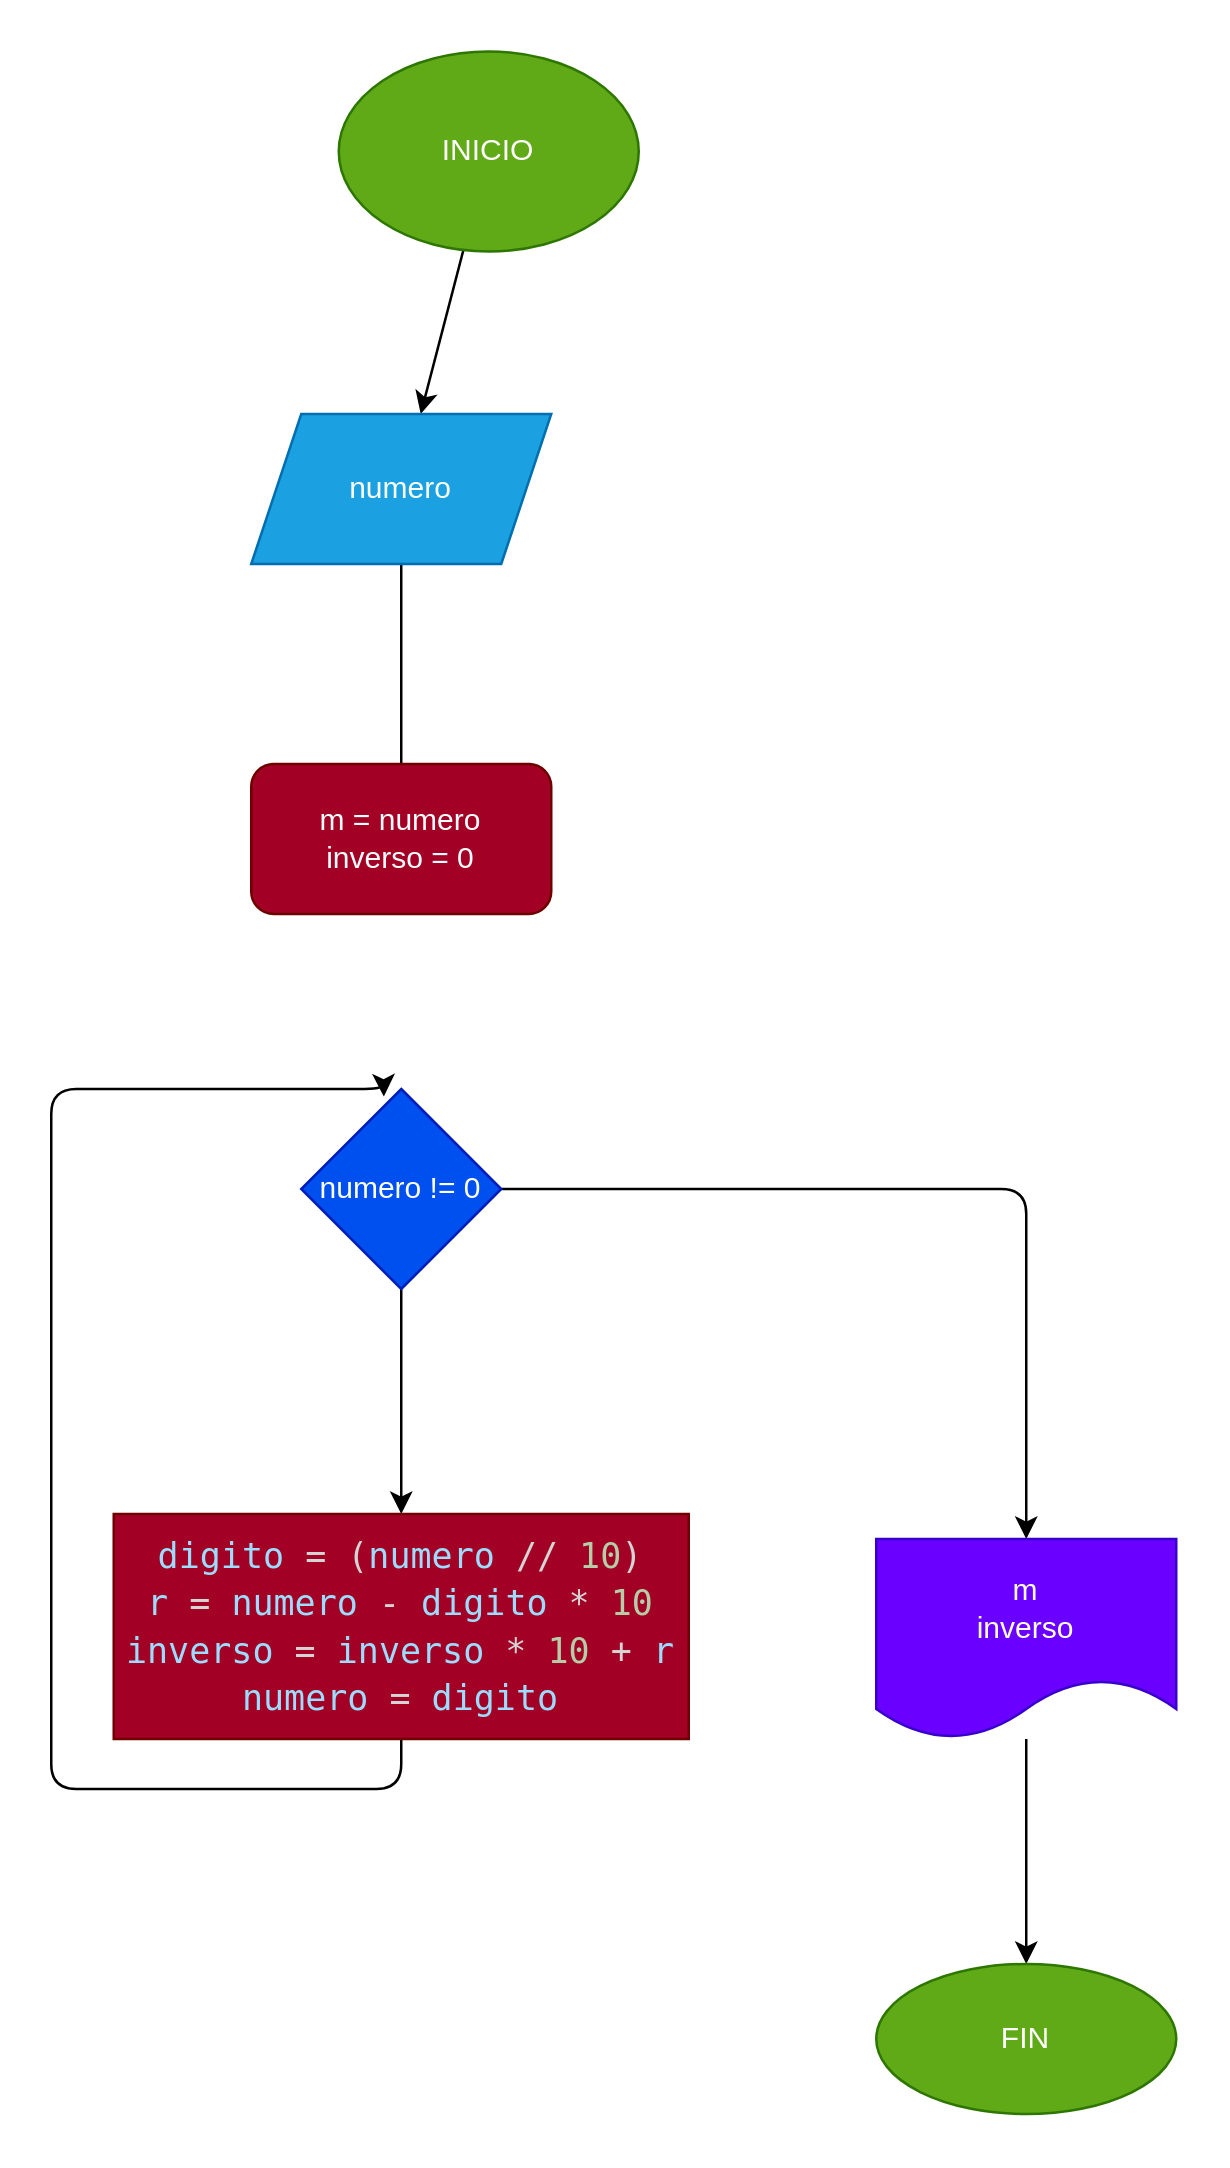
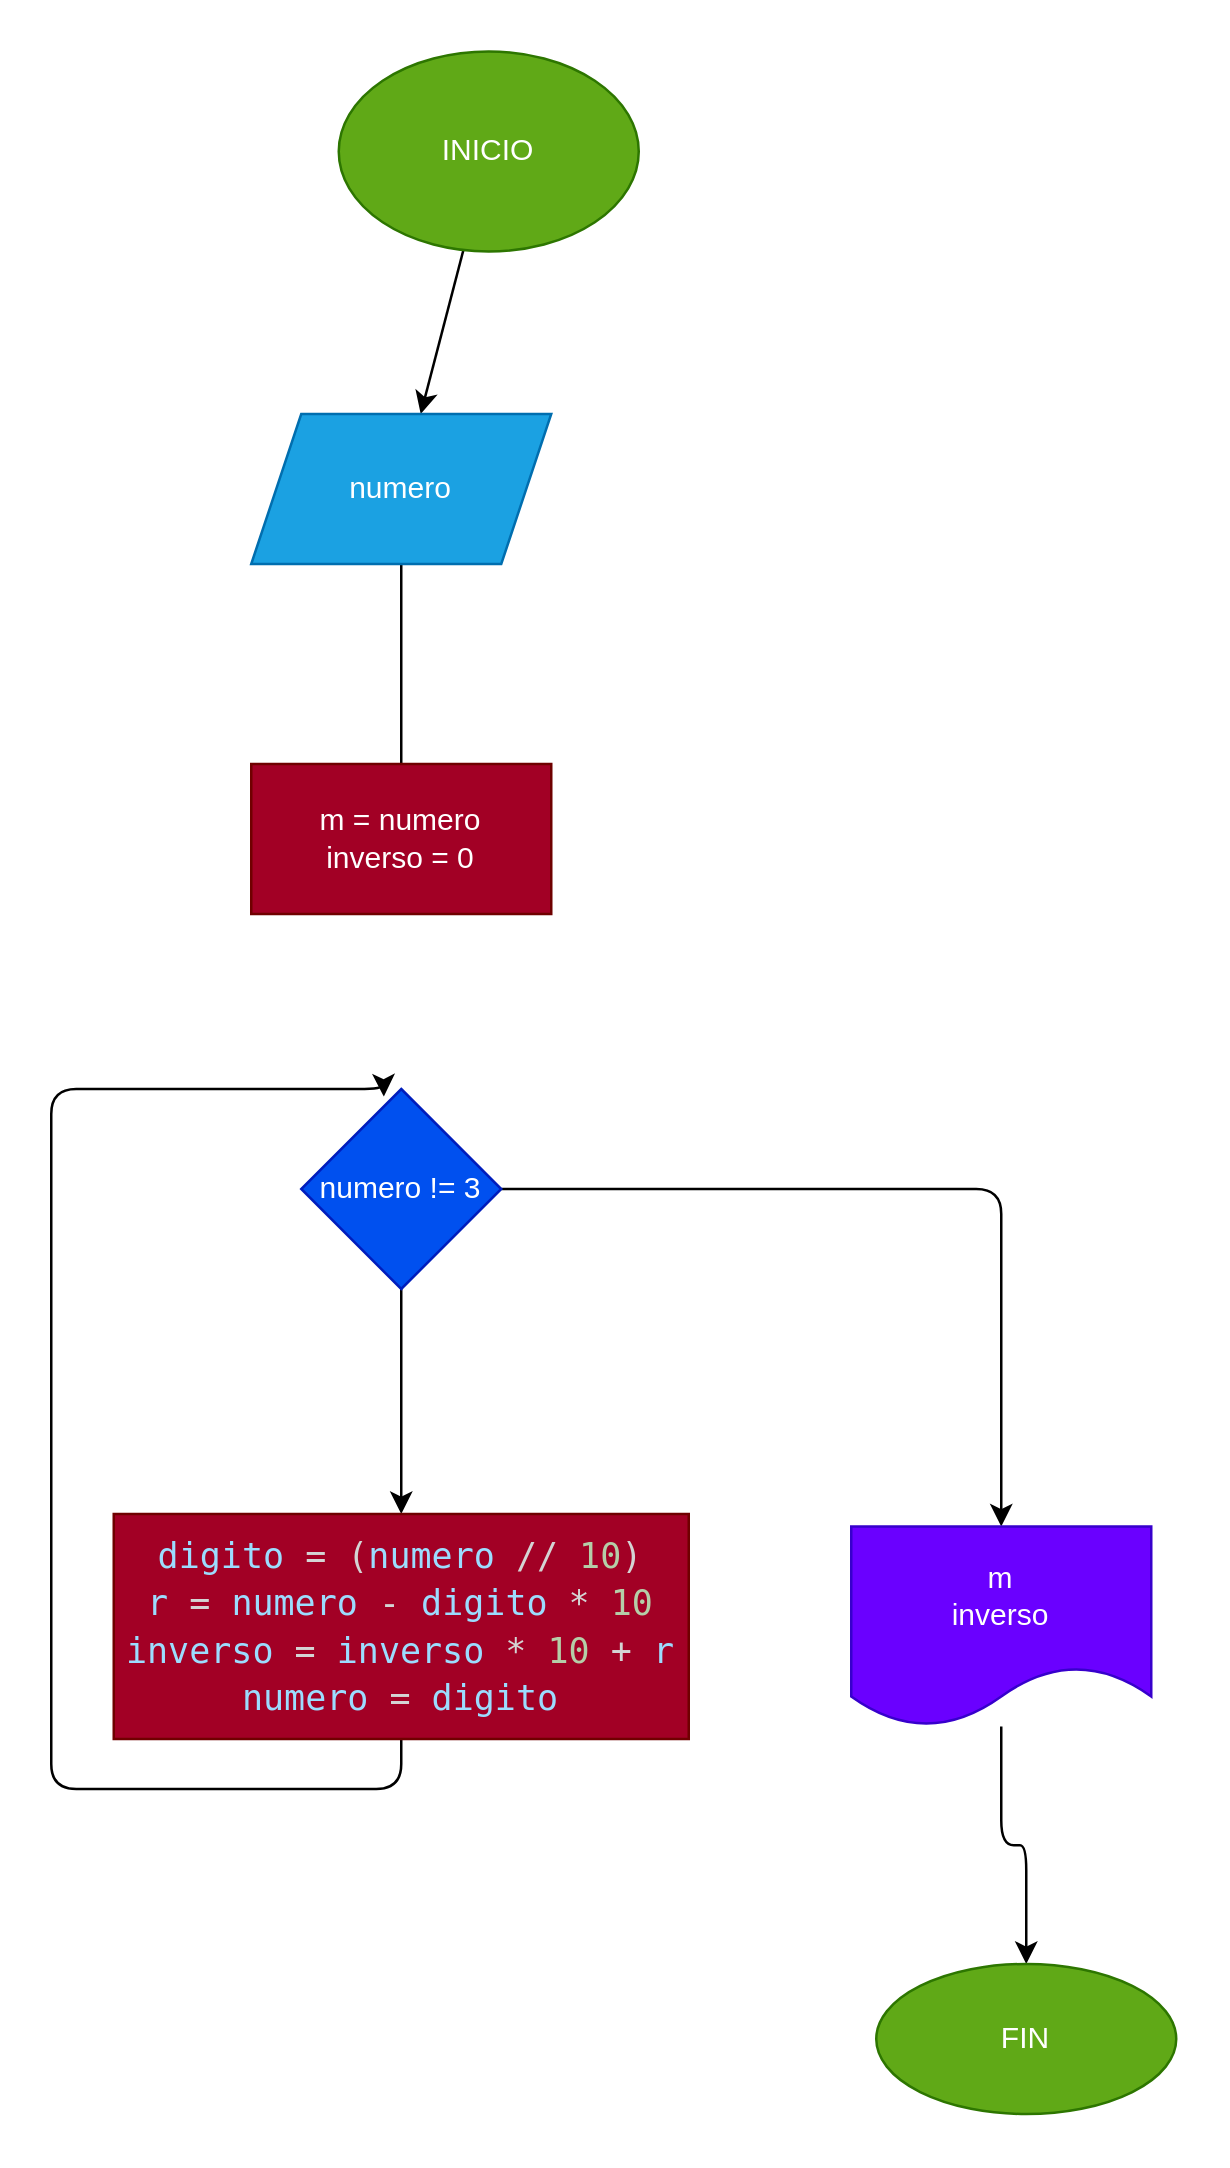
(401, 839) -> (401, 839)
(401, 1189) -> (401, 1189)
(1026, 1639) -> (1001, 1626)
